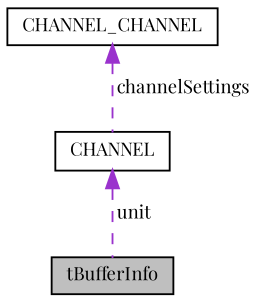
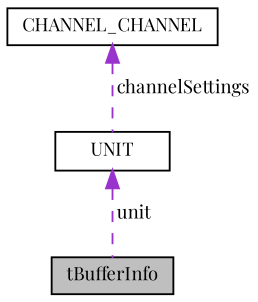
(113, 151) -> (113, 151)
